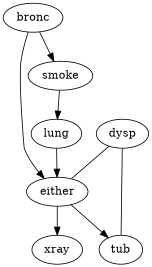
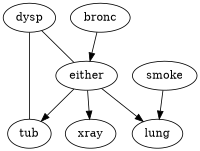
(45, 43) -> none
(57, 159) -> (119, 103)
